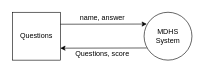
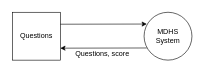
(102, 18) -> none
